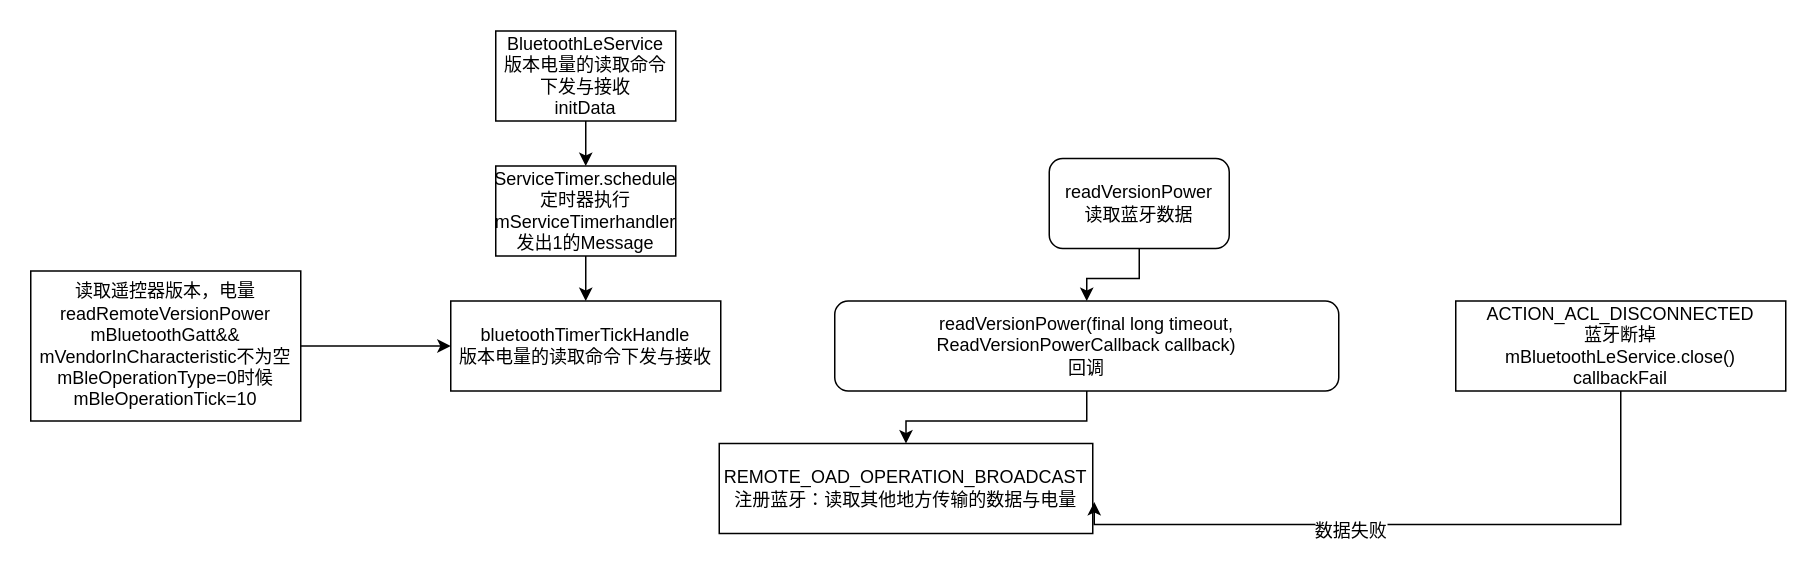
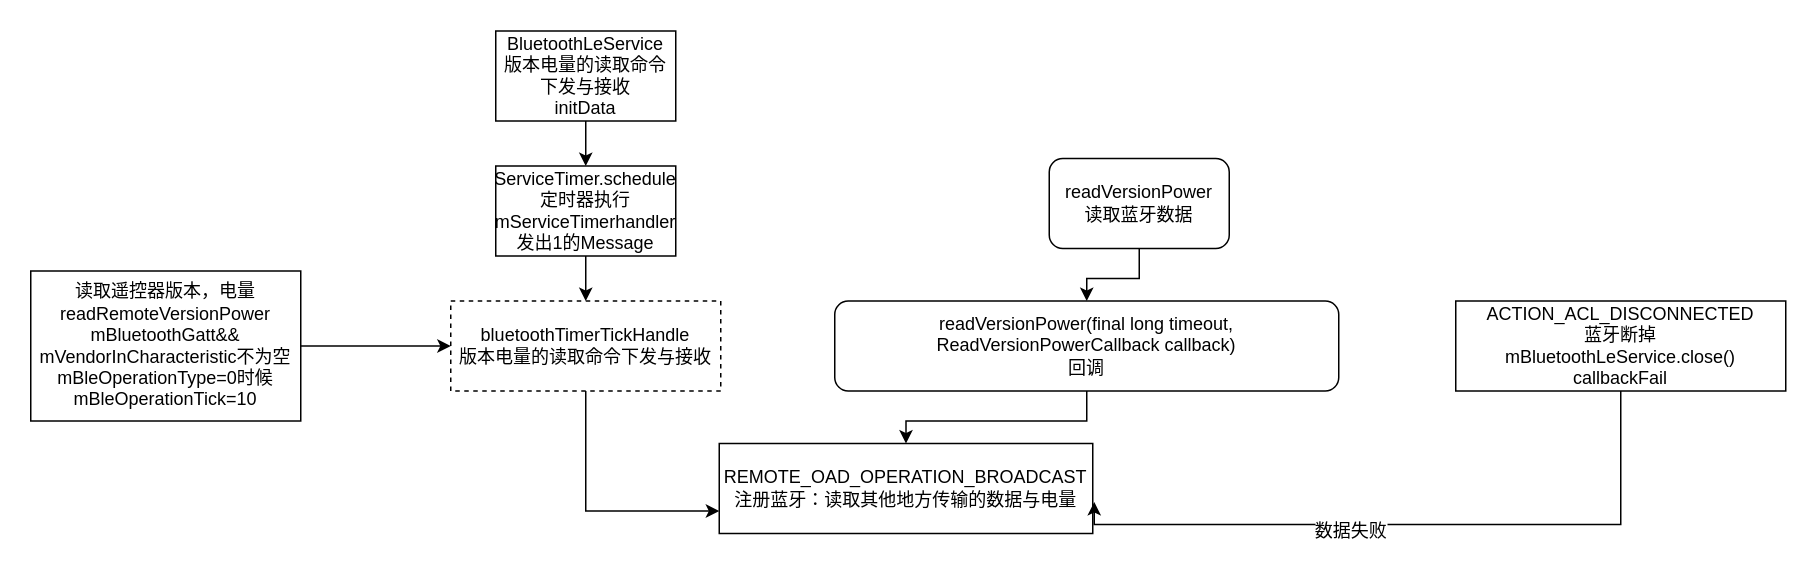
(586, 346) -> (586, 346)
none -> (587, 511)
